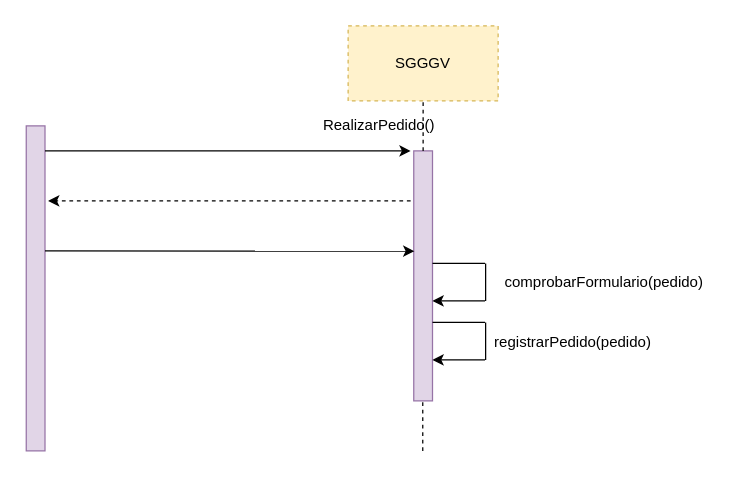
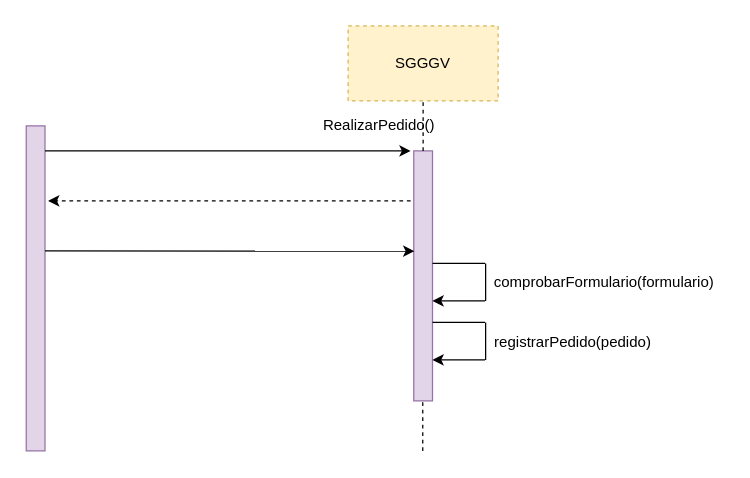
(604, 282) -> (604, 282)
